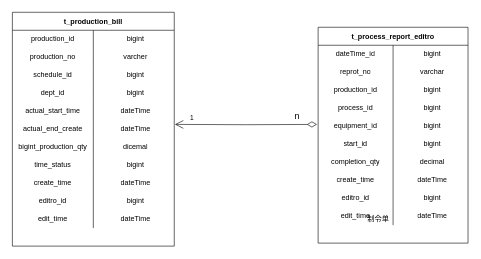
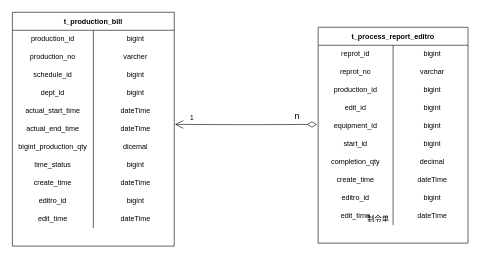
(356, 54) -> (356, 54)
(356, 108) -> (356, 108)
(53, 129) -> (53, 129)
